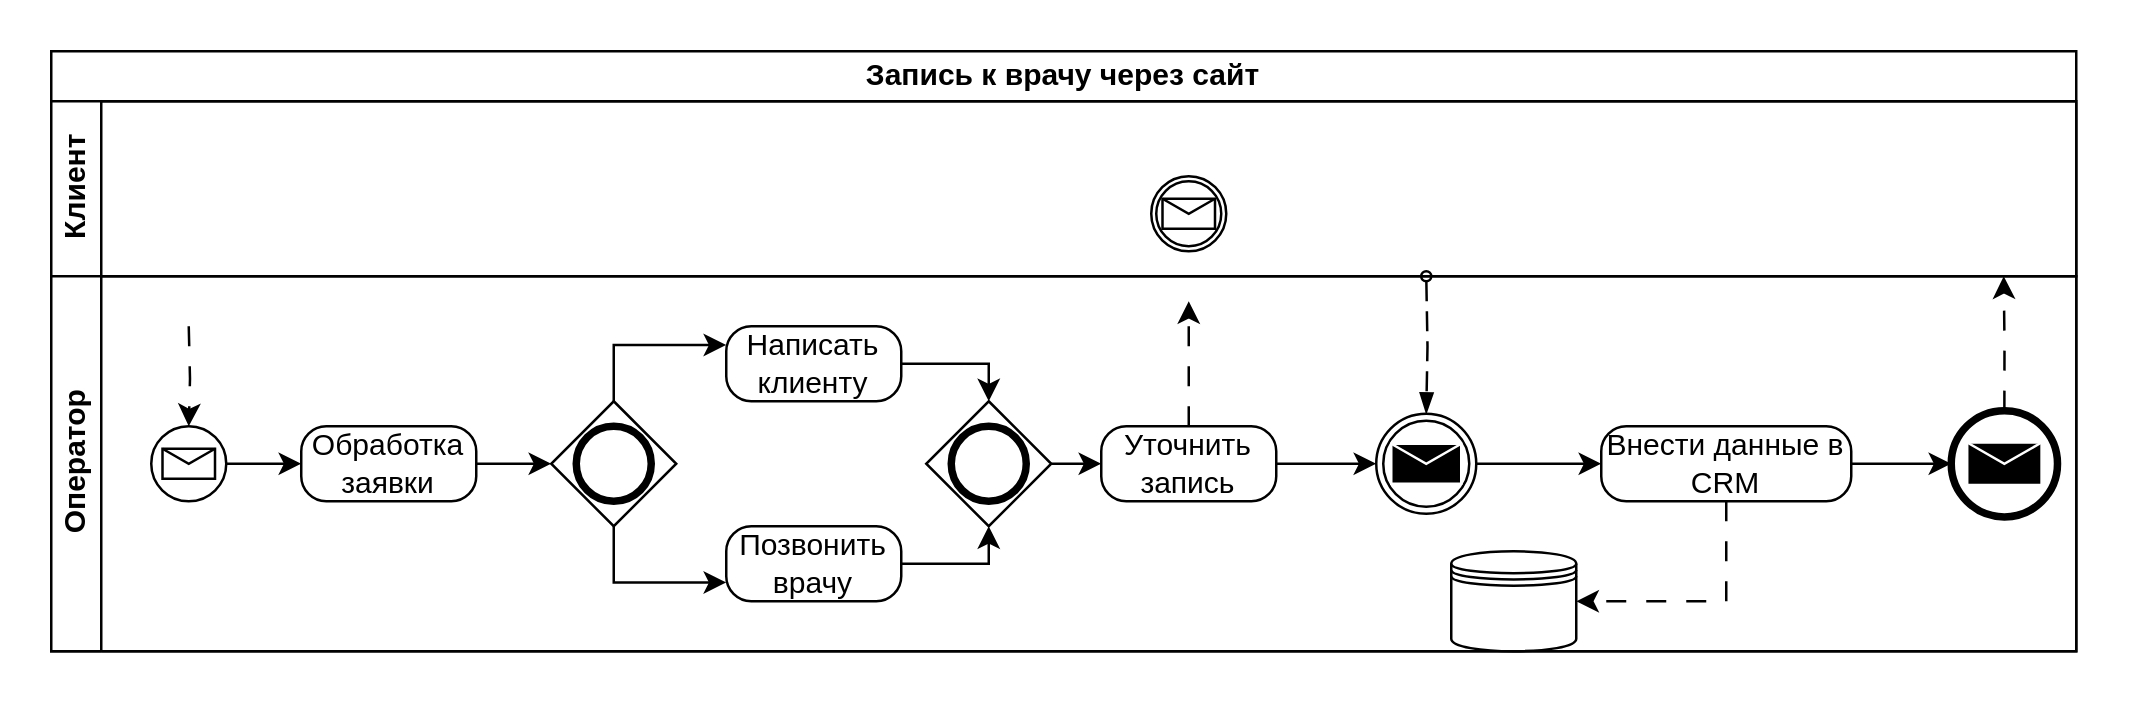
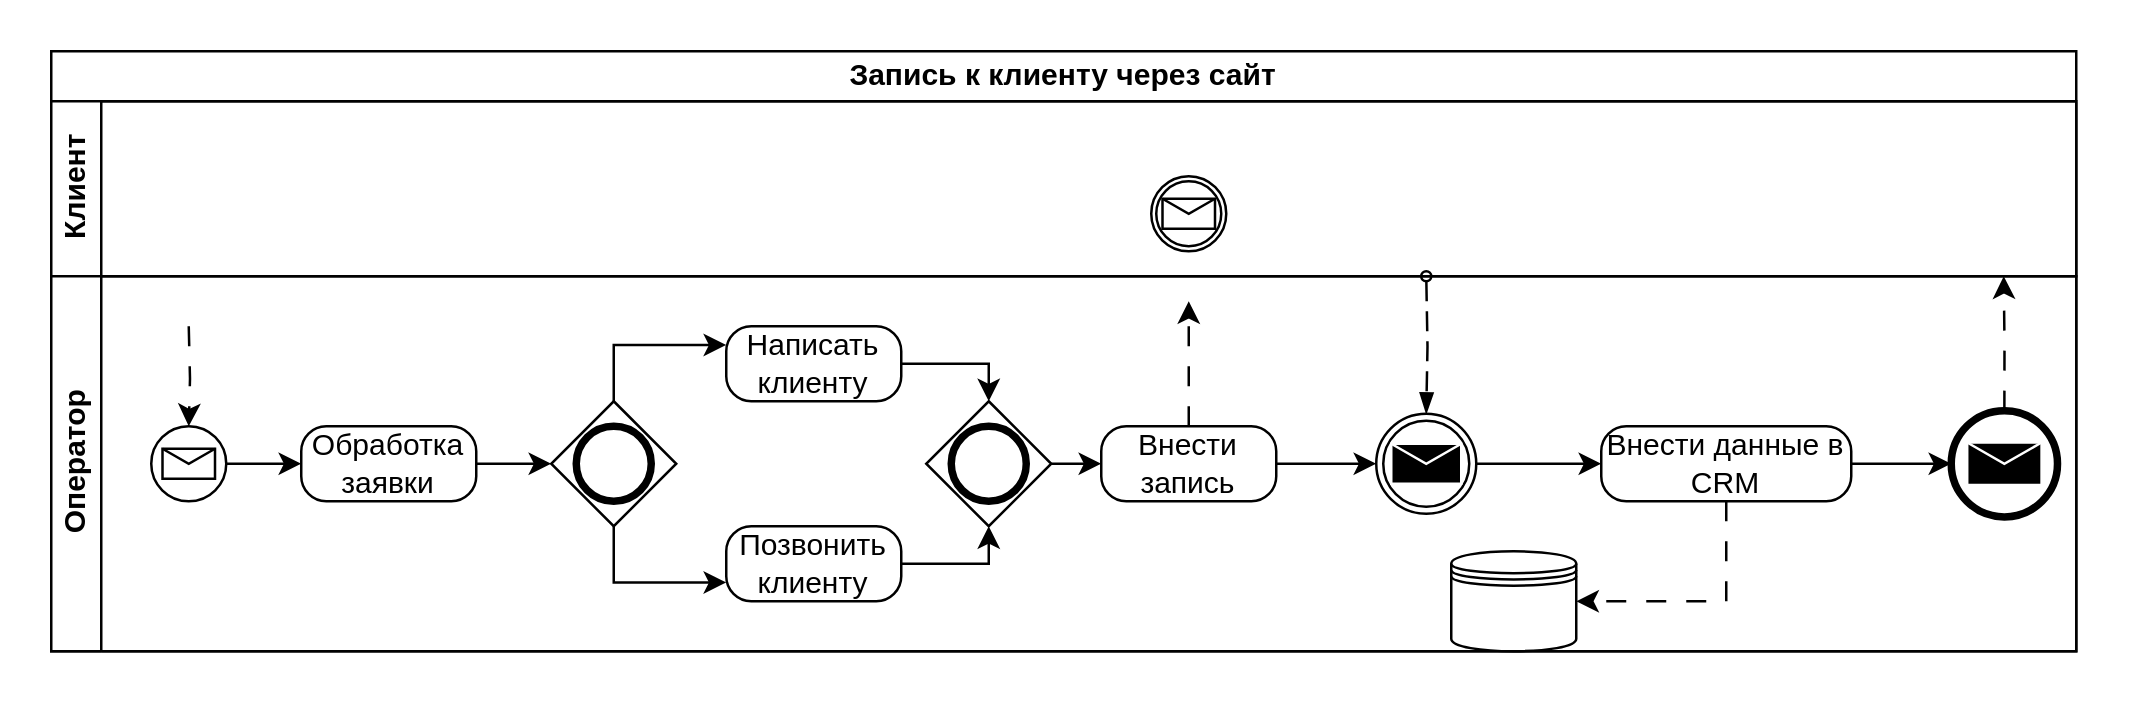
(1064, 76) -> (1064, 76)
(1189, 464) -> (1189, 464)
(814, 564) -> (814, 564)
